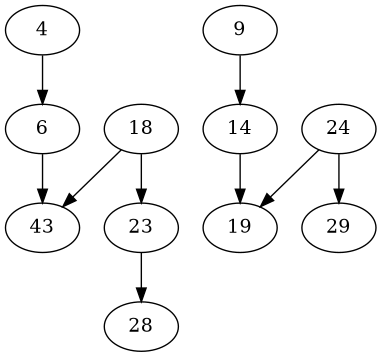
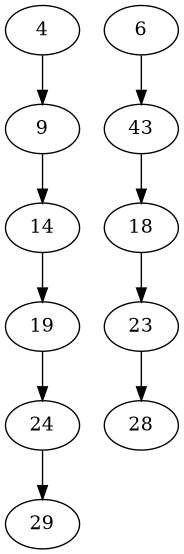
(43, 73) -> (43, 73)
(97, 173) -> (141, 172)
(295, 173) -> (43, 369)
